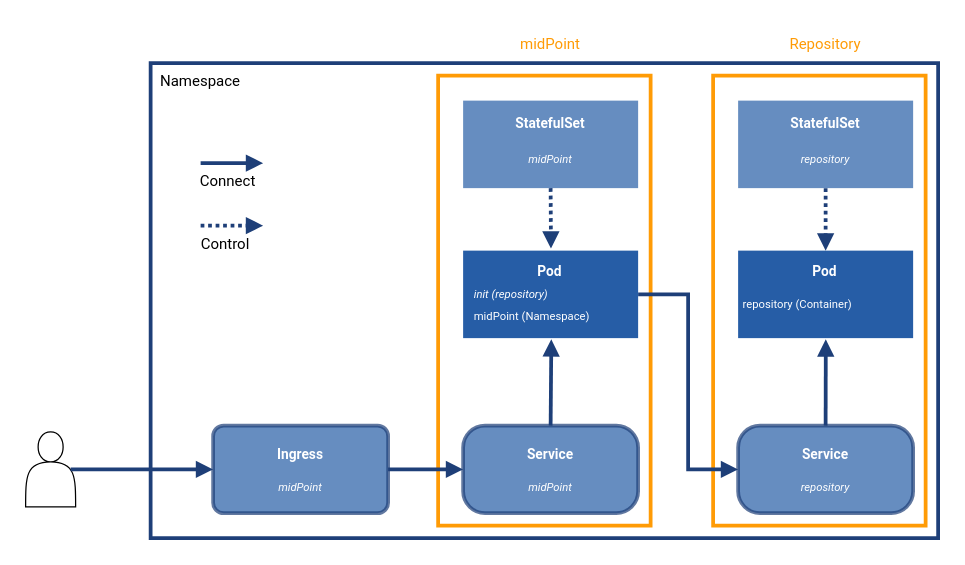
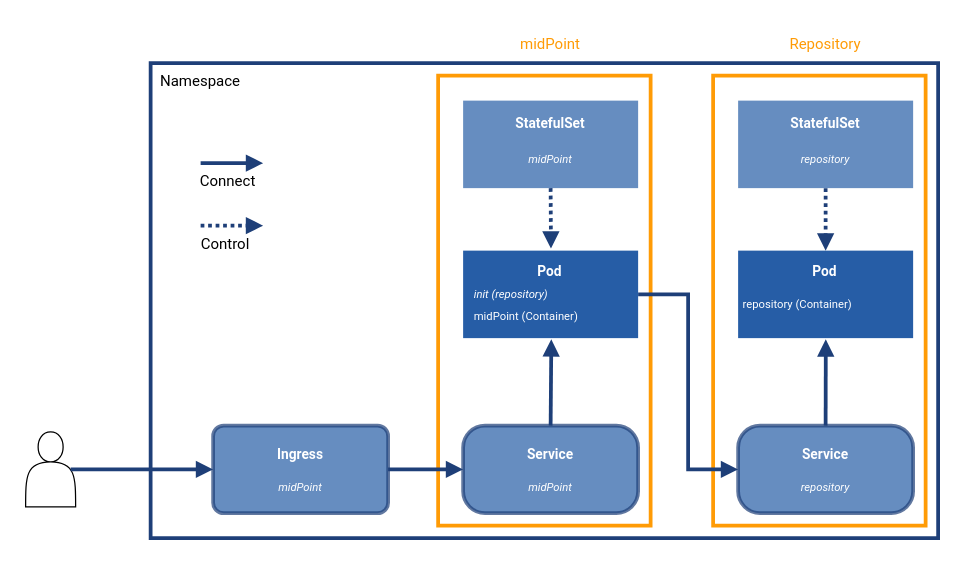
(533, 317) -> (532, 317)
